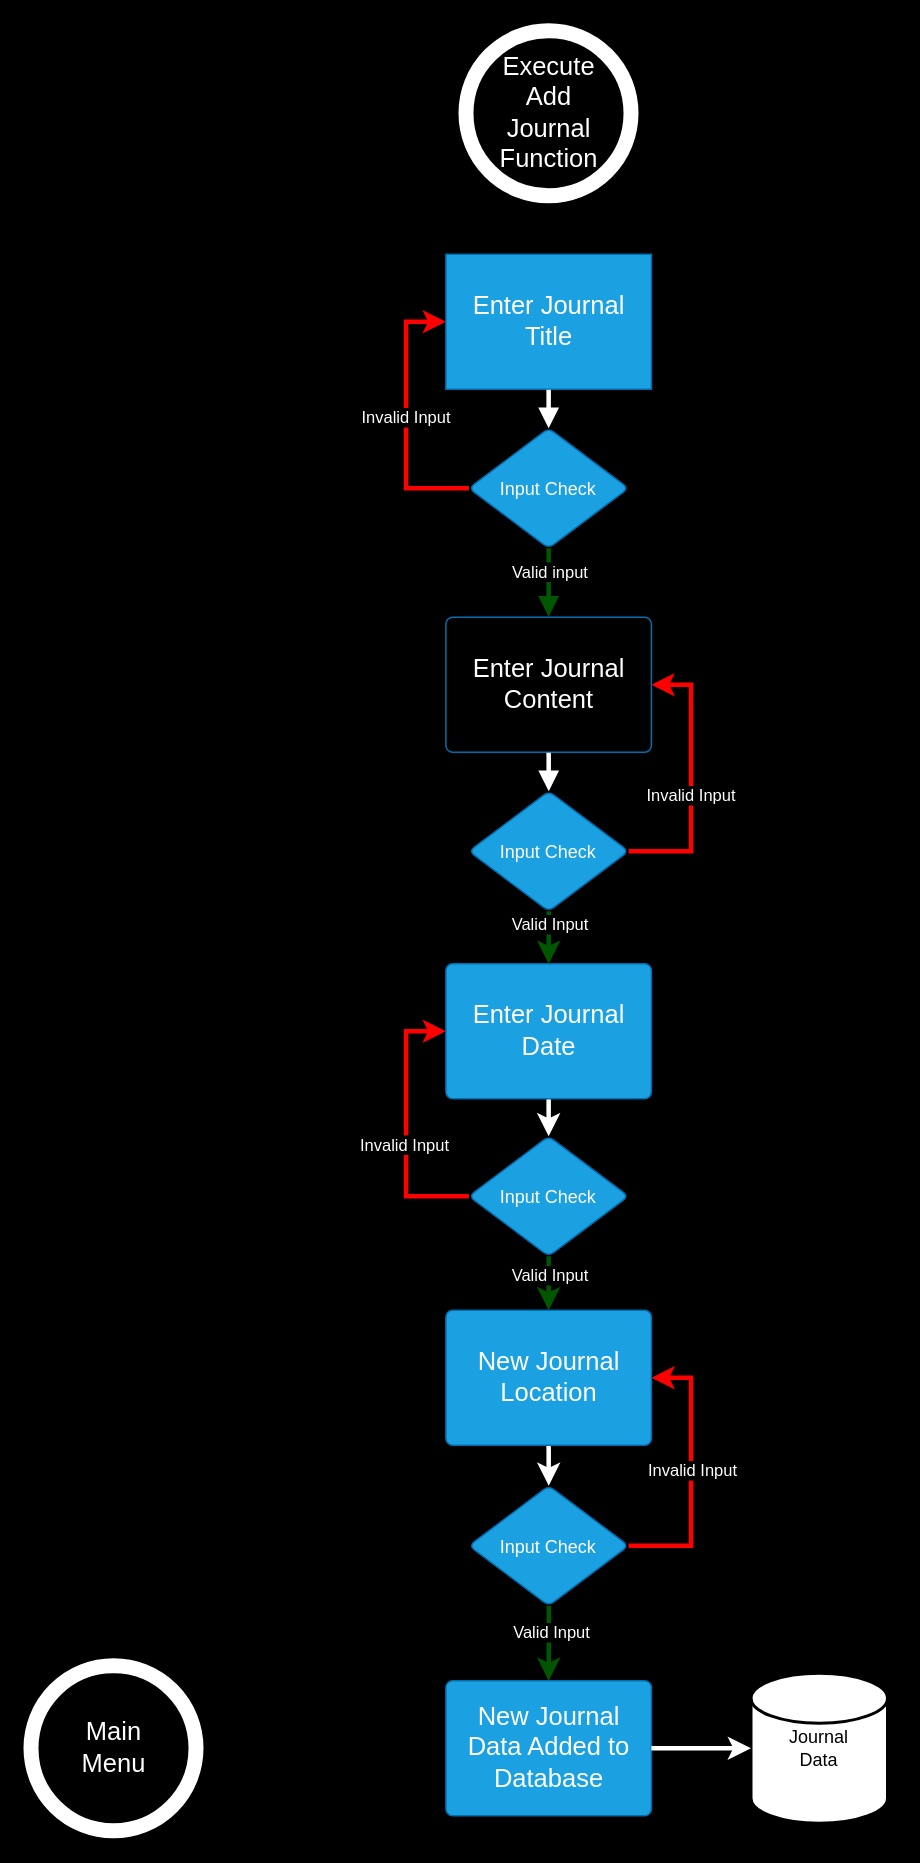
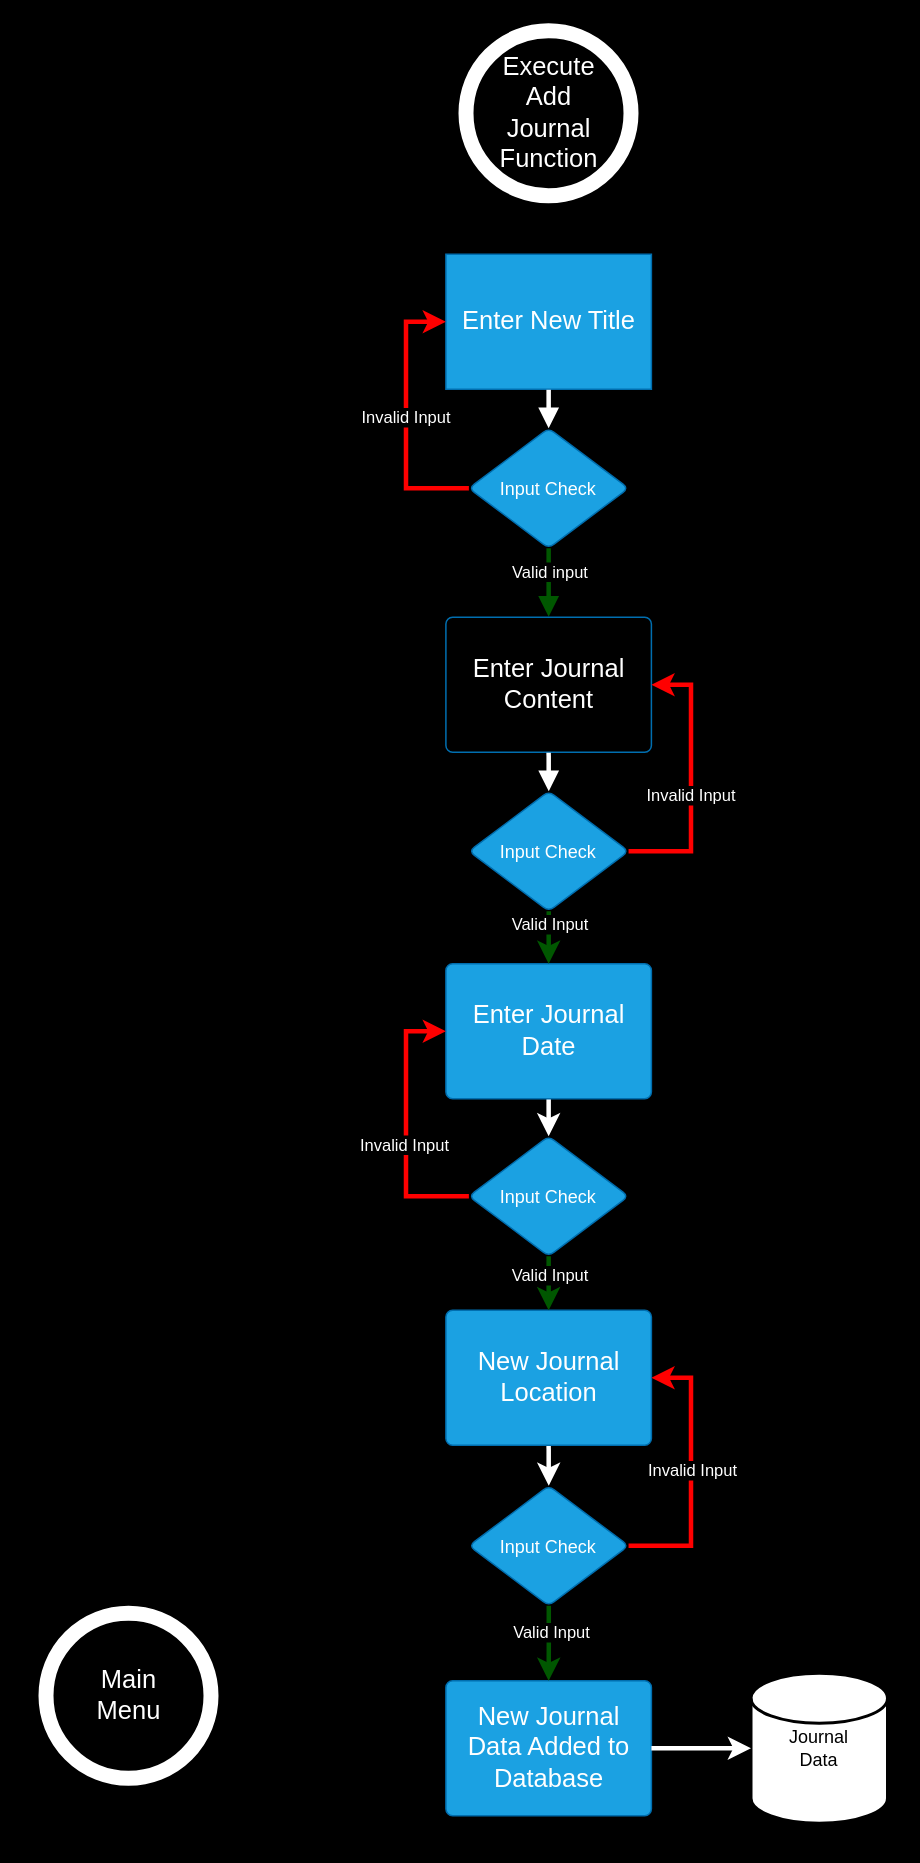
(549, 322) -> (549, 322)
(113, 1748) -> (128, 1696)
